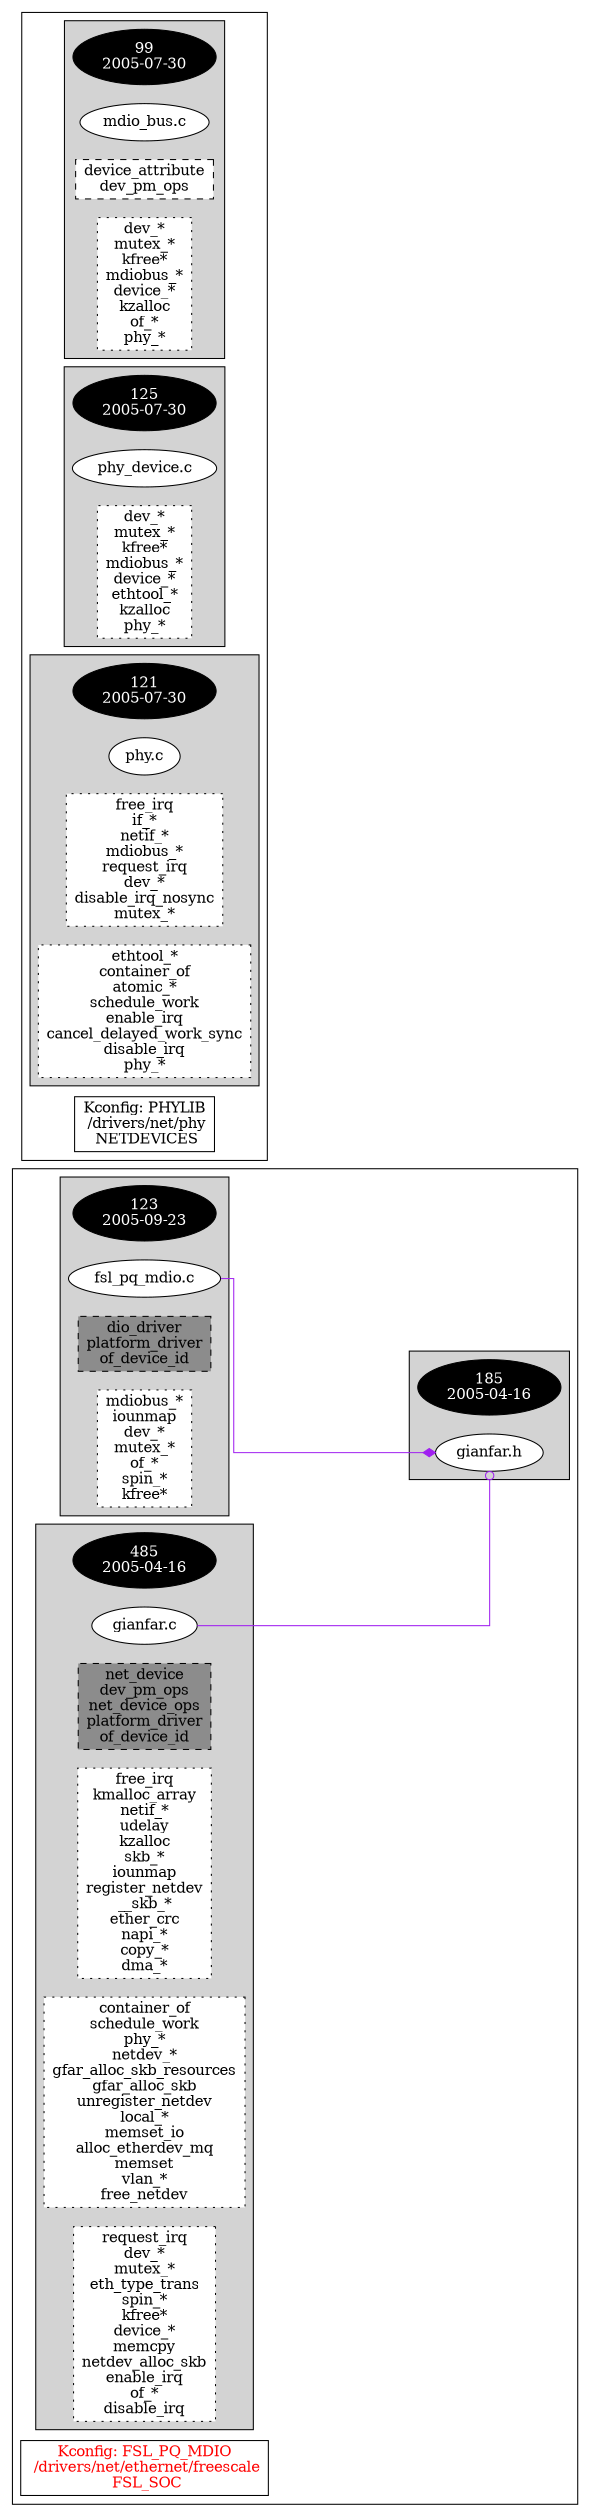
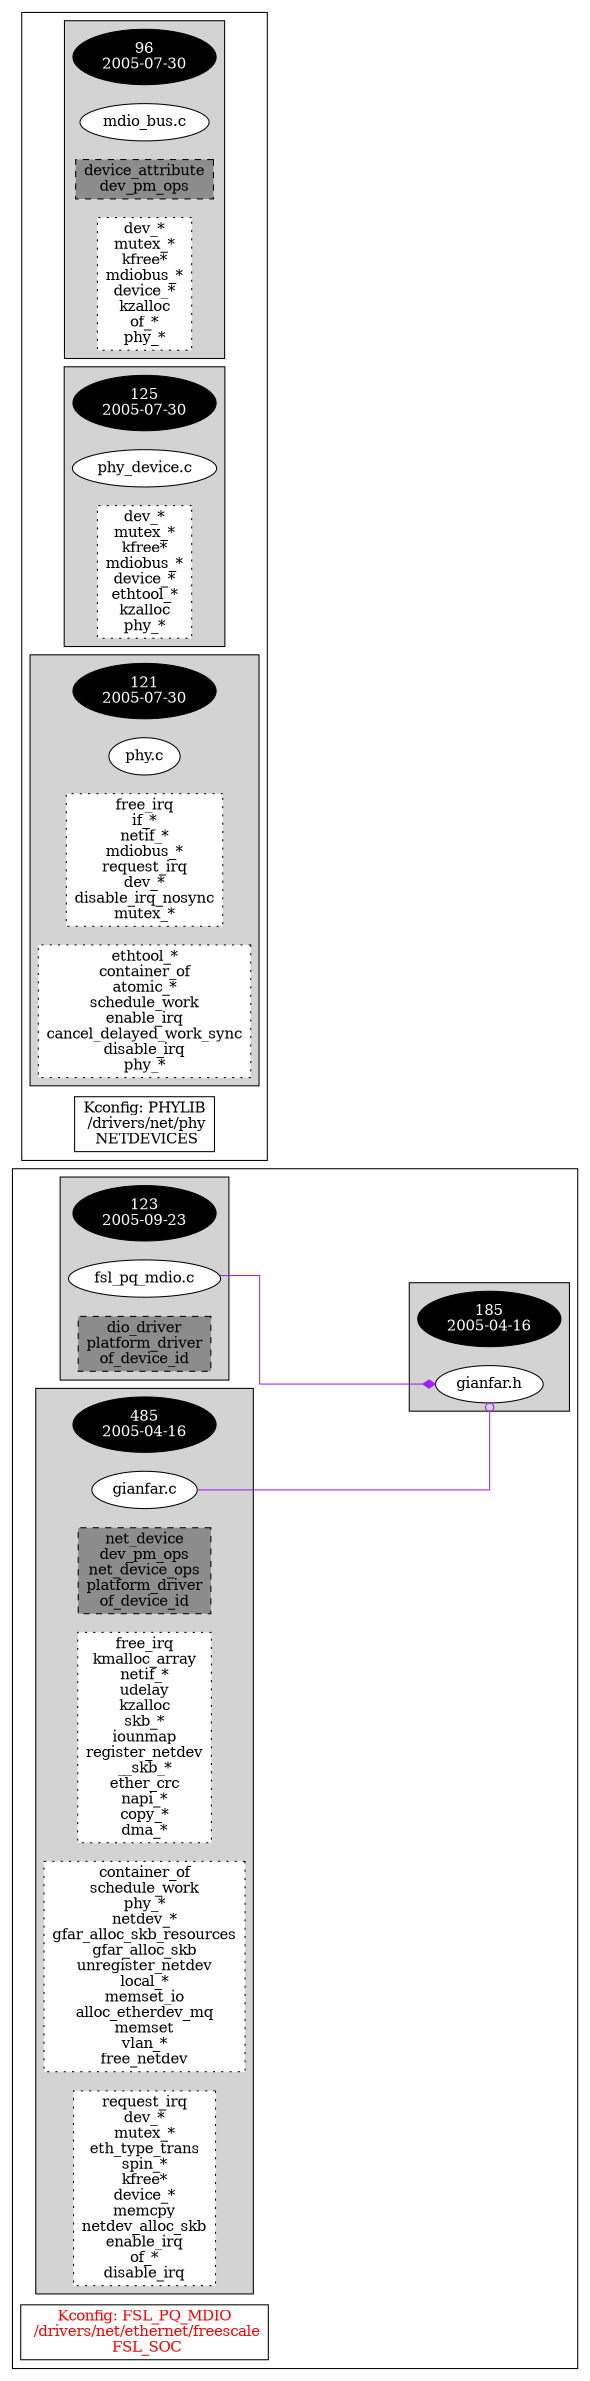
(145, 57) -> (145, 57)
(145, 179) -> (145, 179)
(145, 1448) -> none
